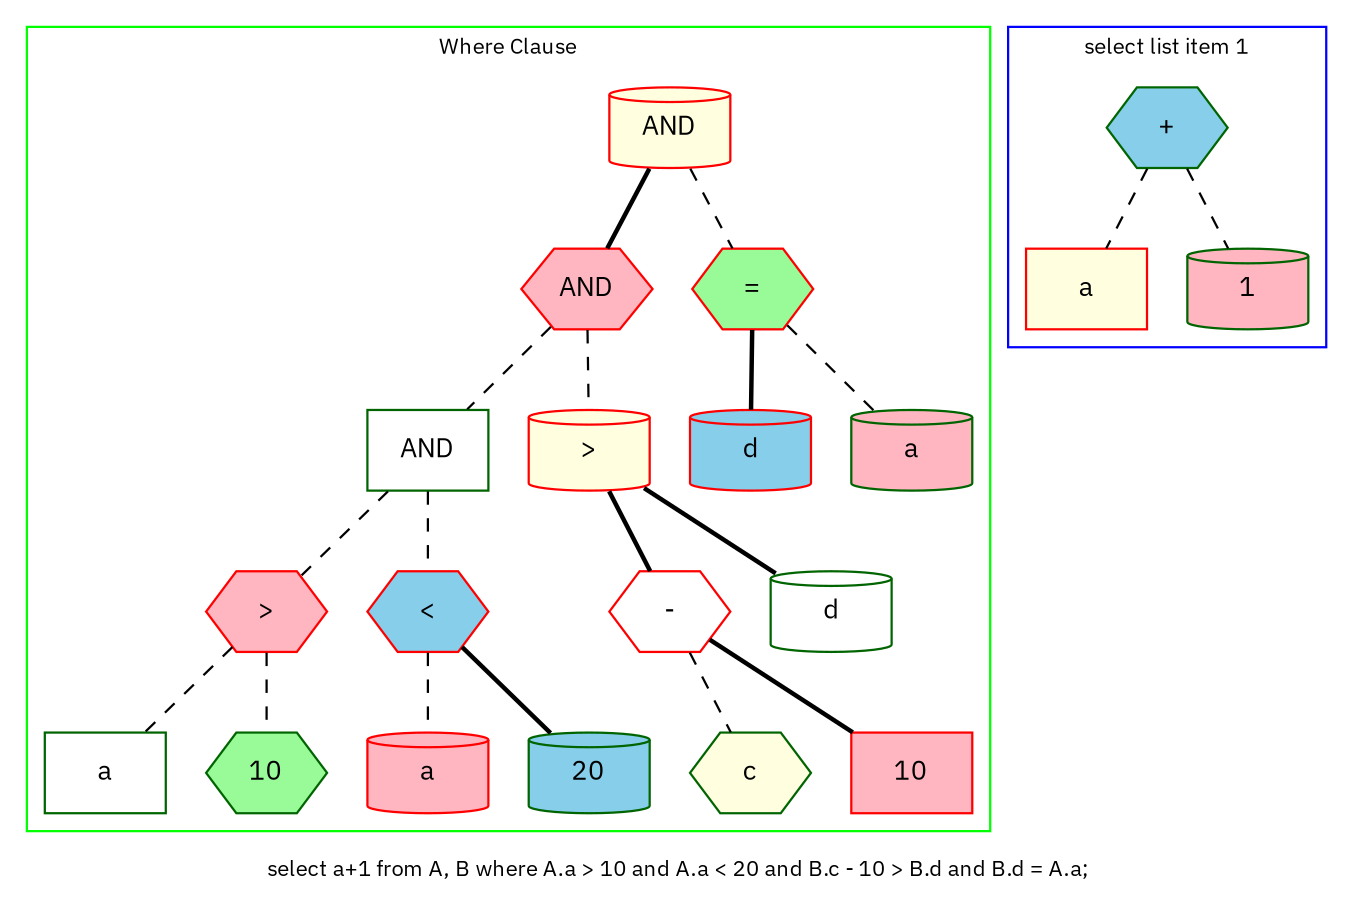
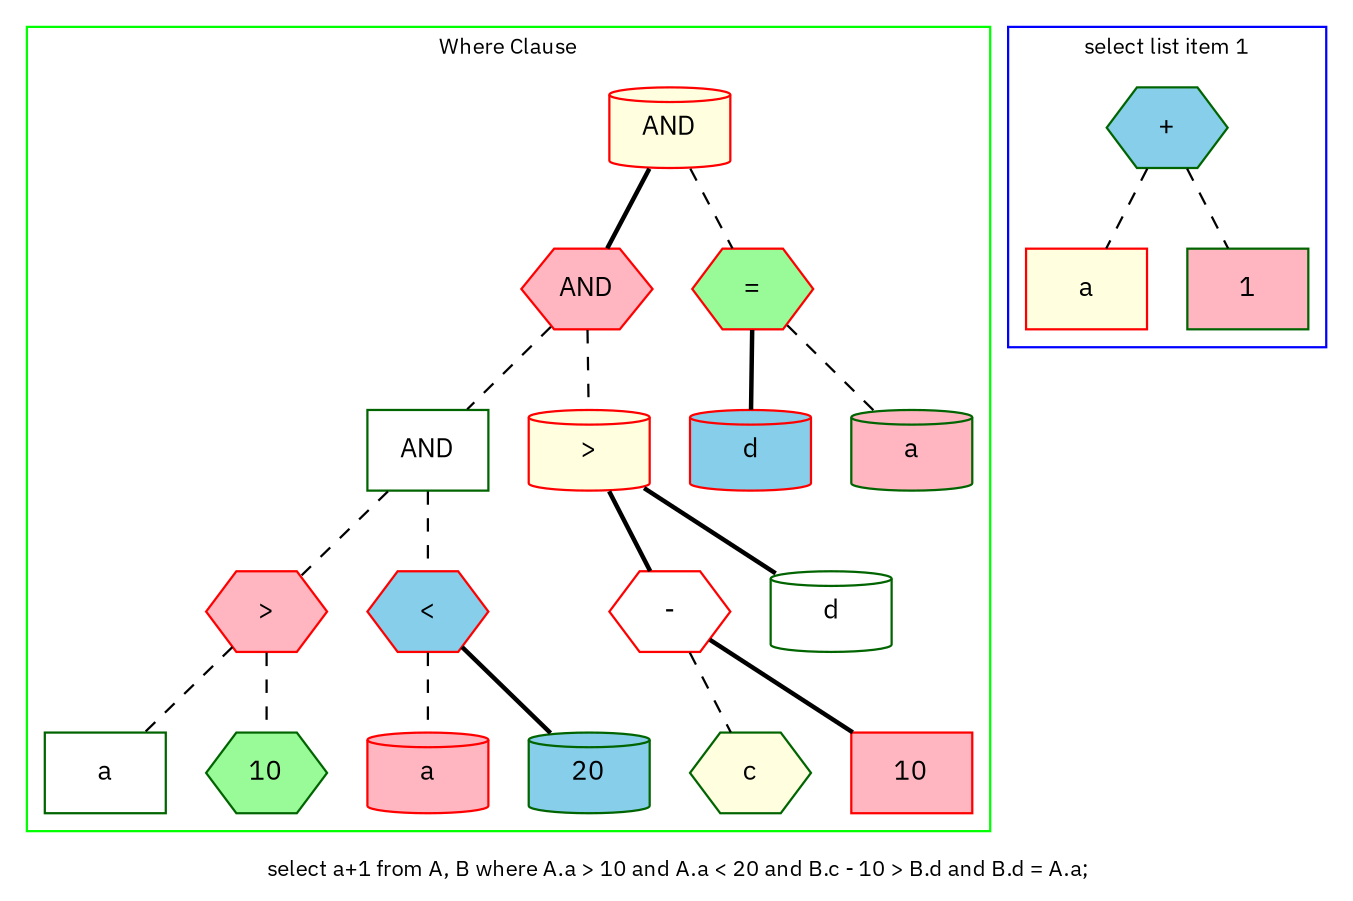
(1248, 289) -> (1248, 289)
